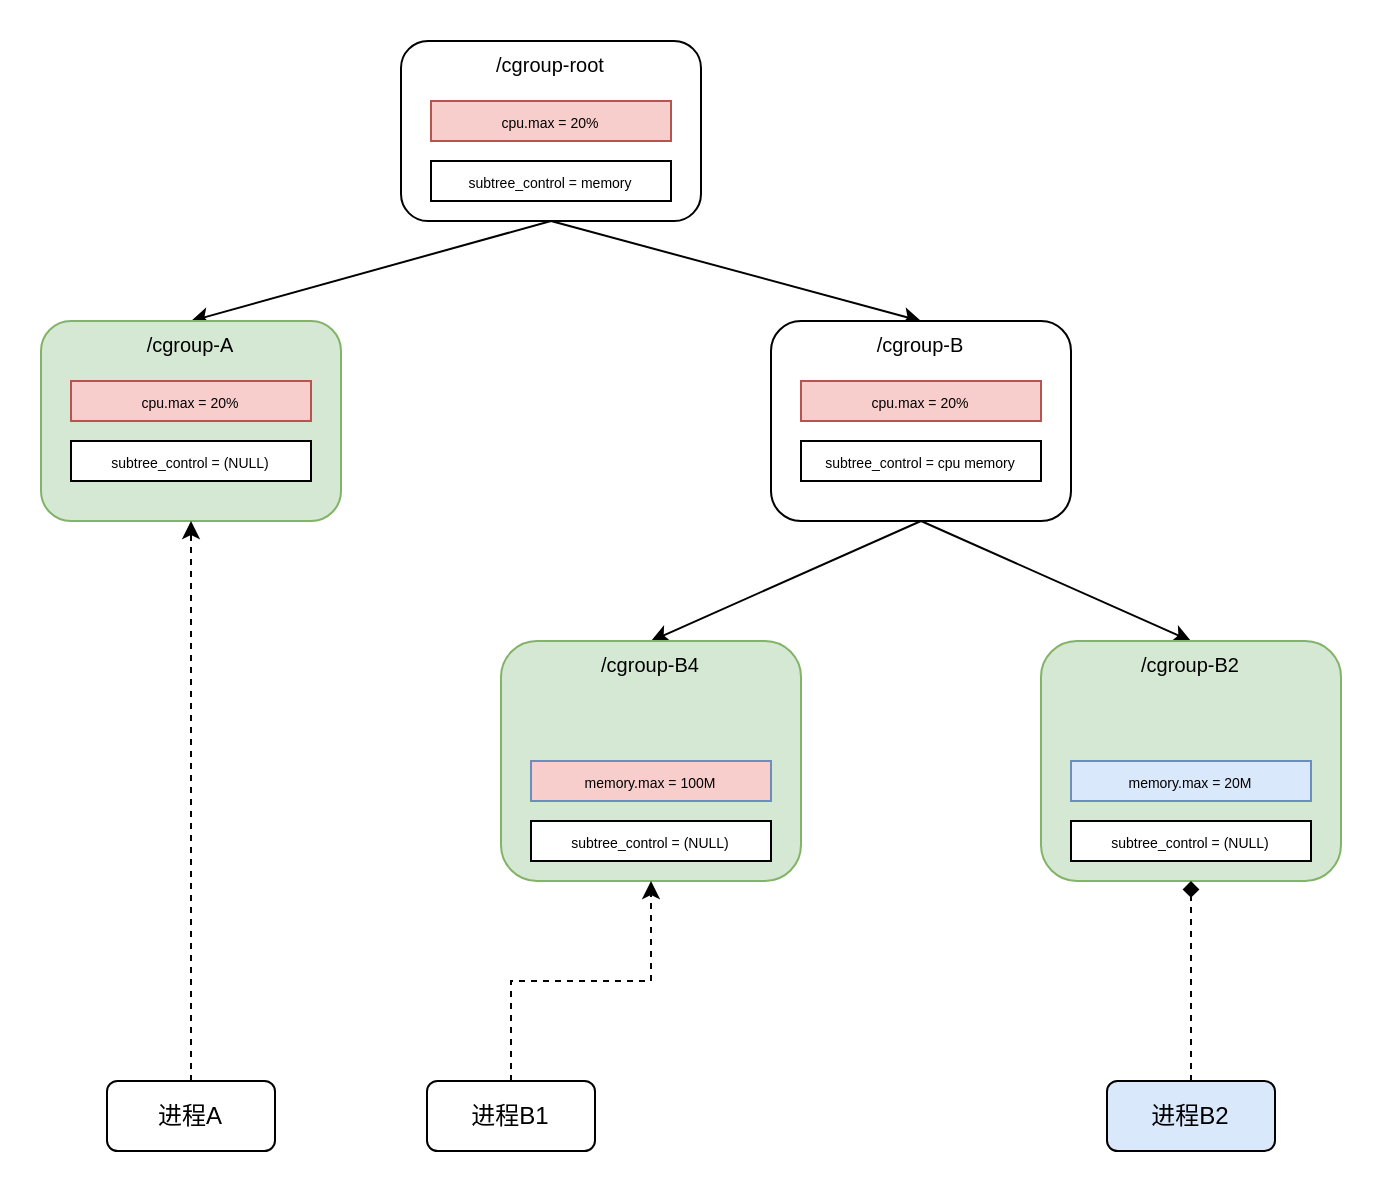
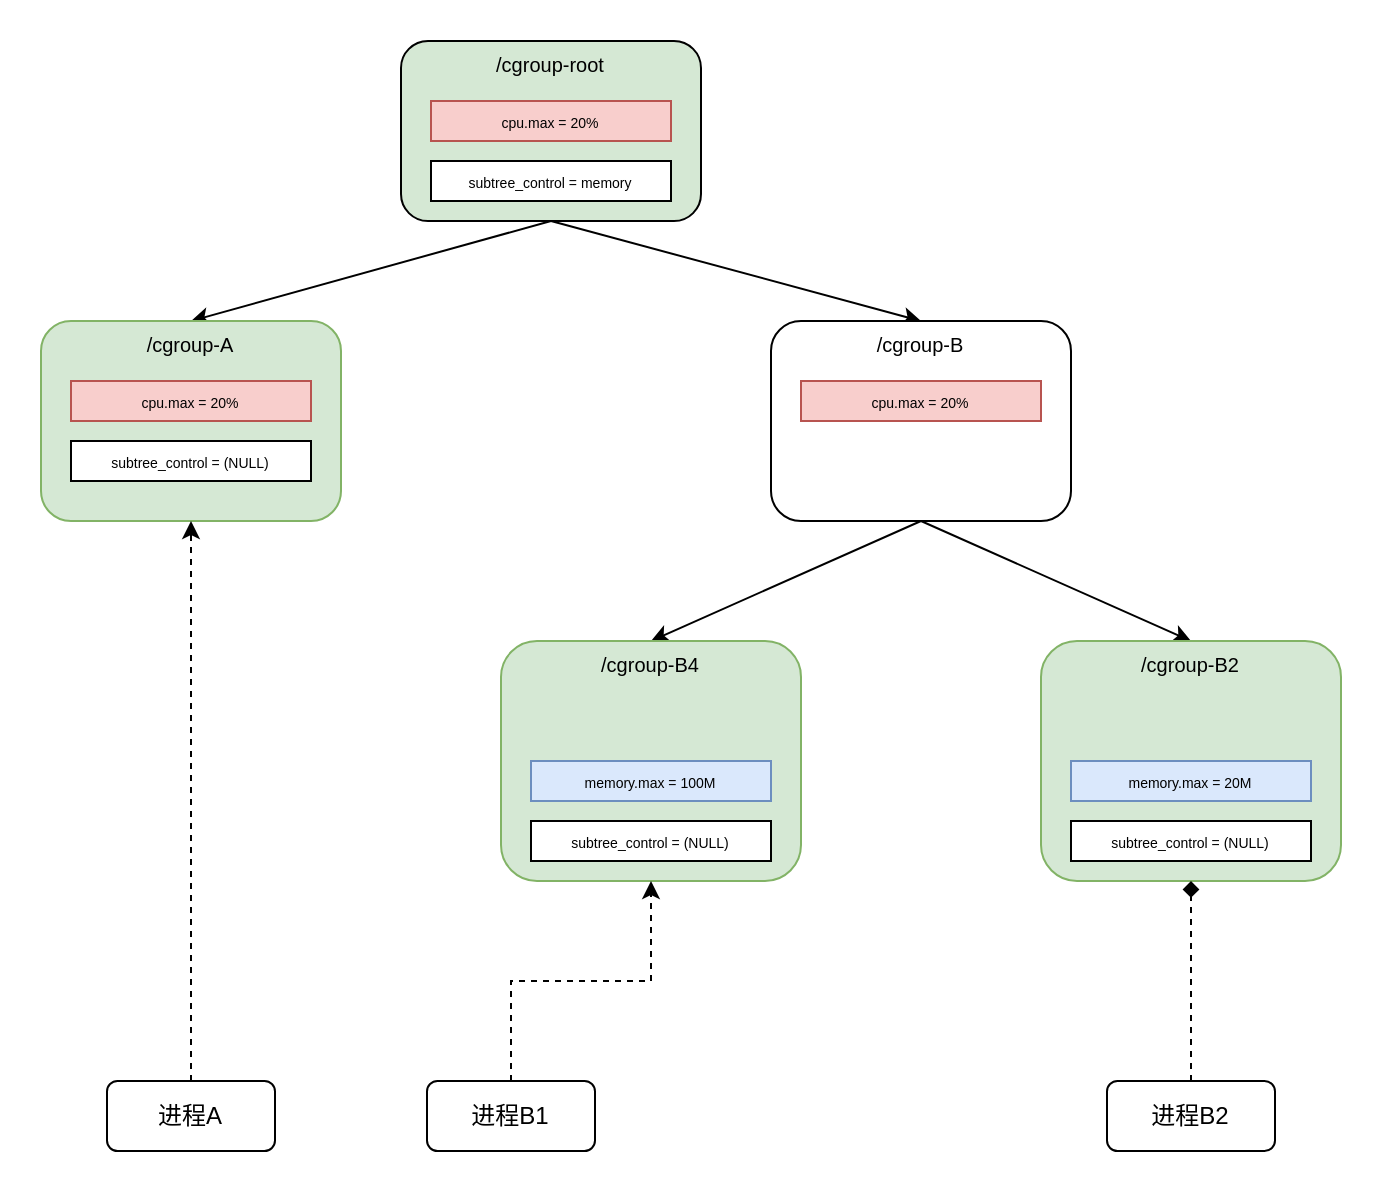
(551, 67) -> (551, 67)
(921, 461) -> none
(651, 781) -> (651, 781)
(1191, 1116) -> (1191, 1116)
